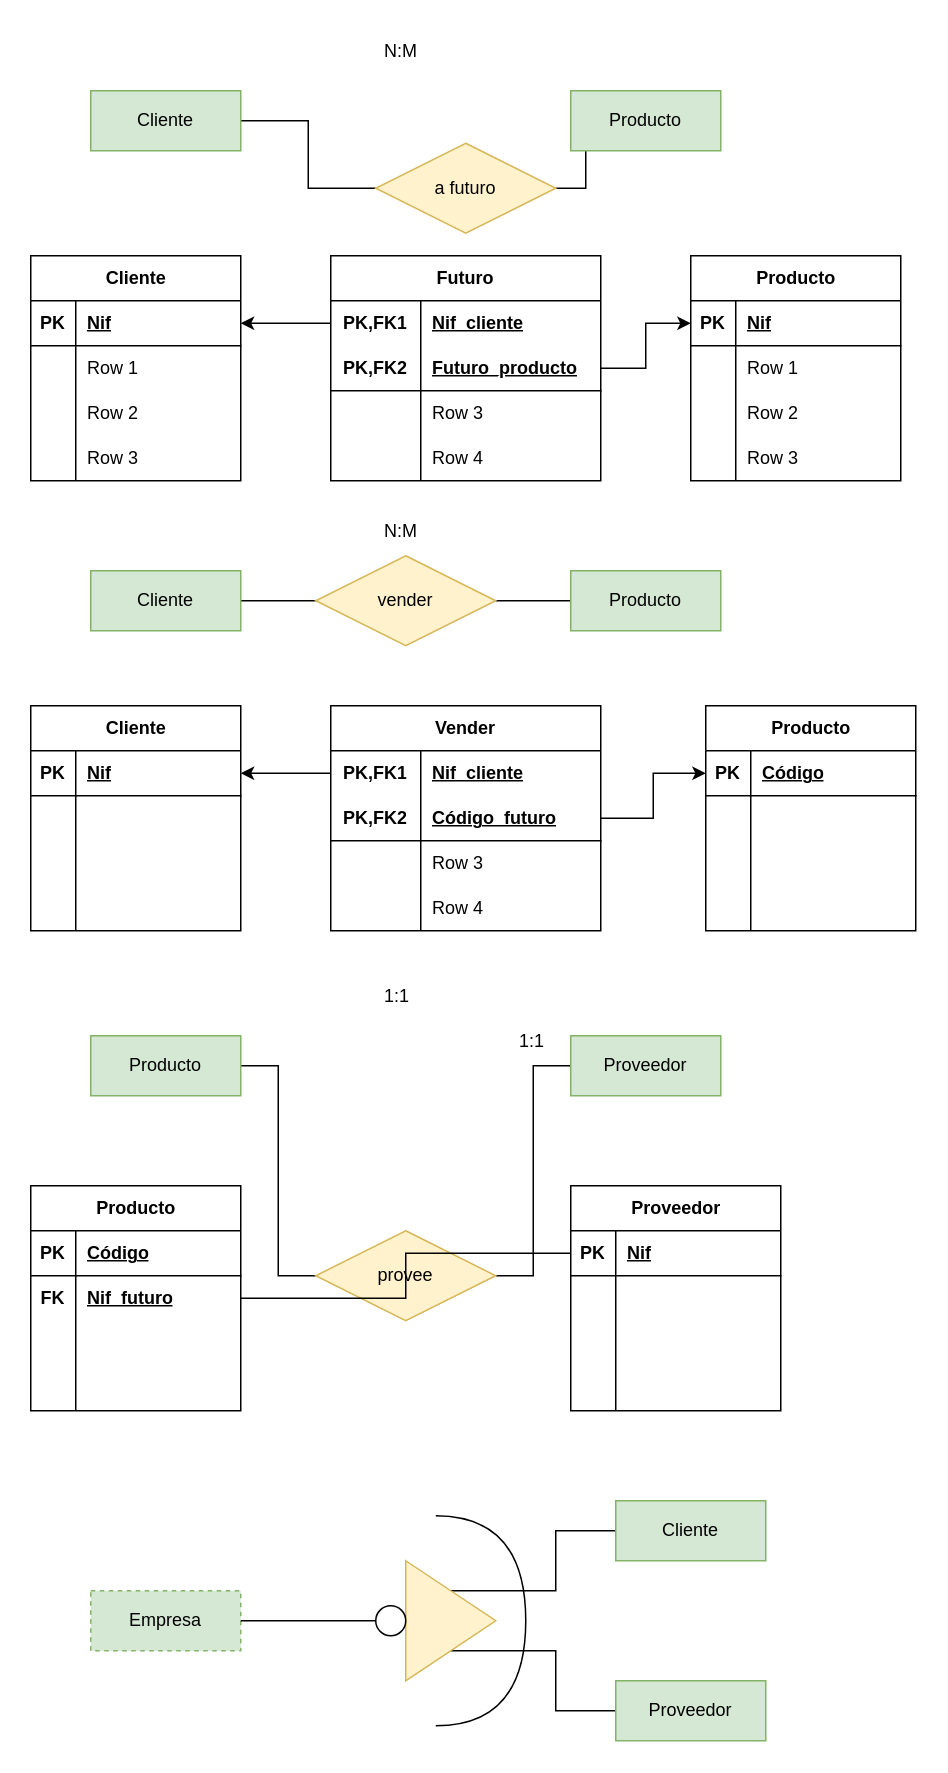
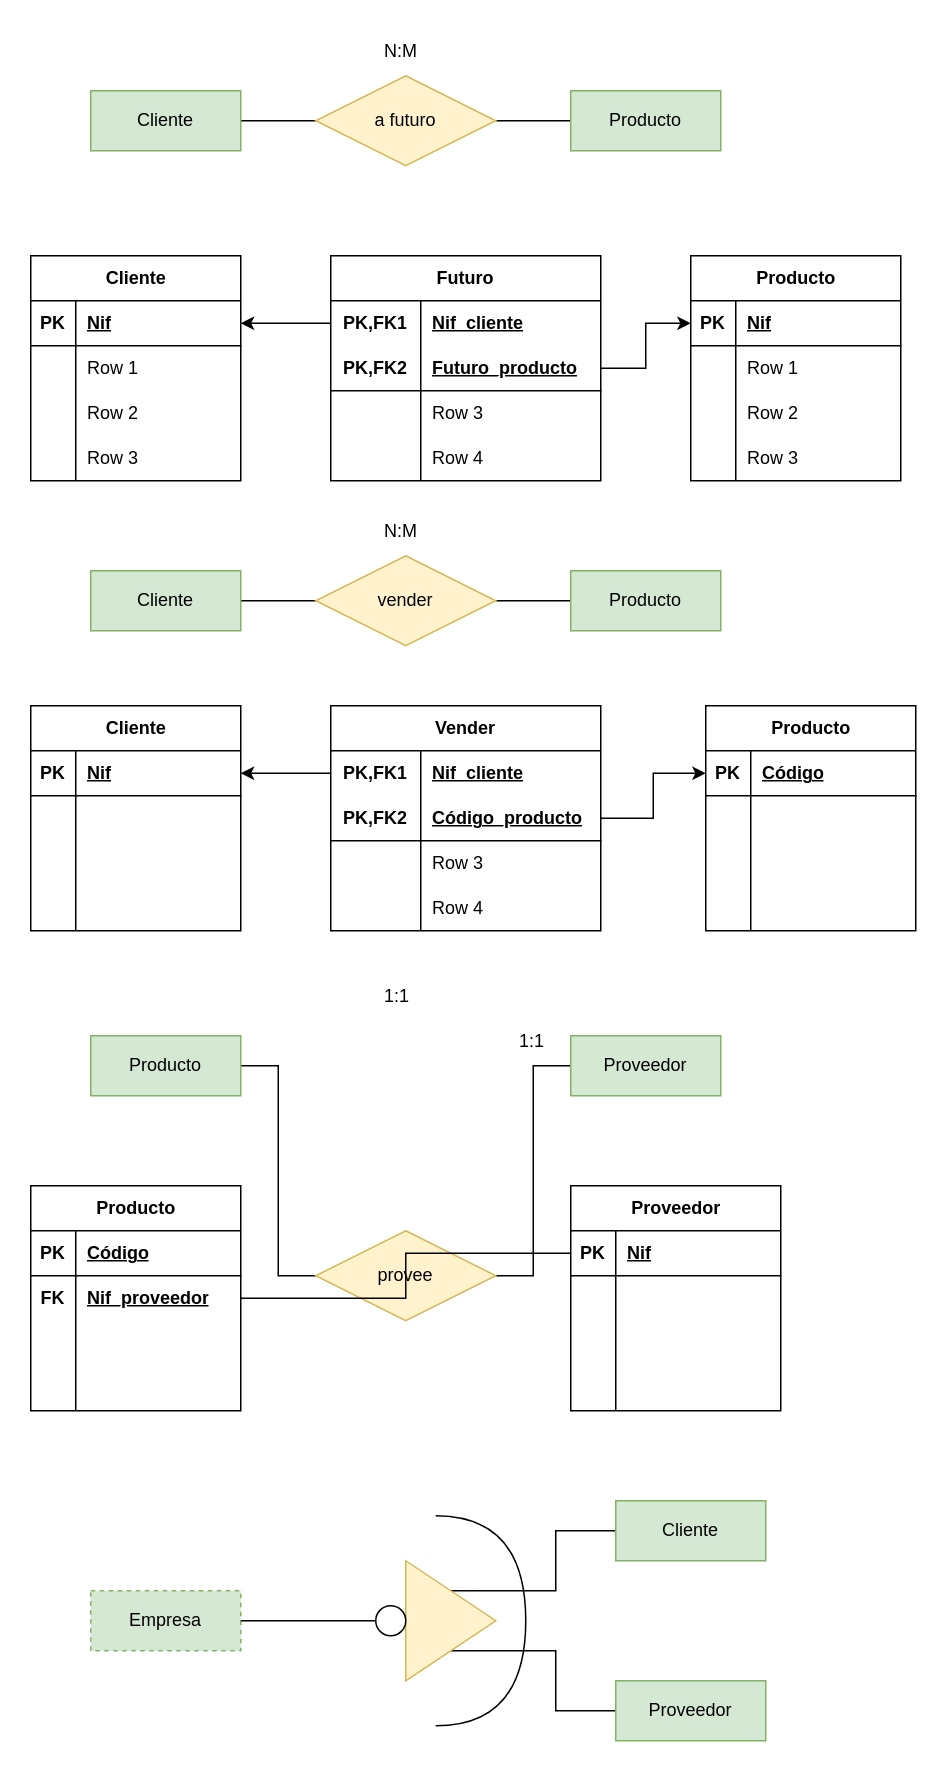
(466, 188) -> (406, 121)
(496, 818) -> (506, 818)
(136, 1298) -> (151, 1298)
